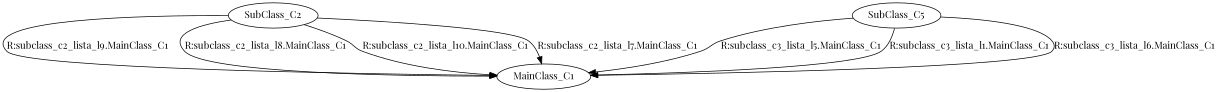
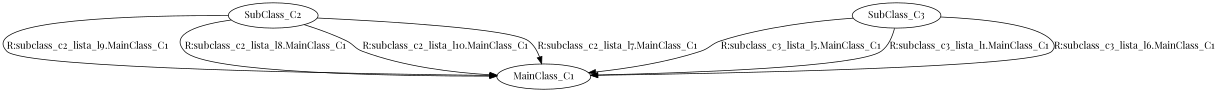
(897, 15) -> (897, 15)
